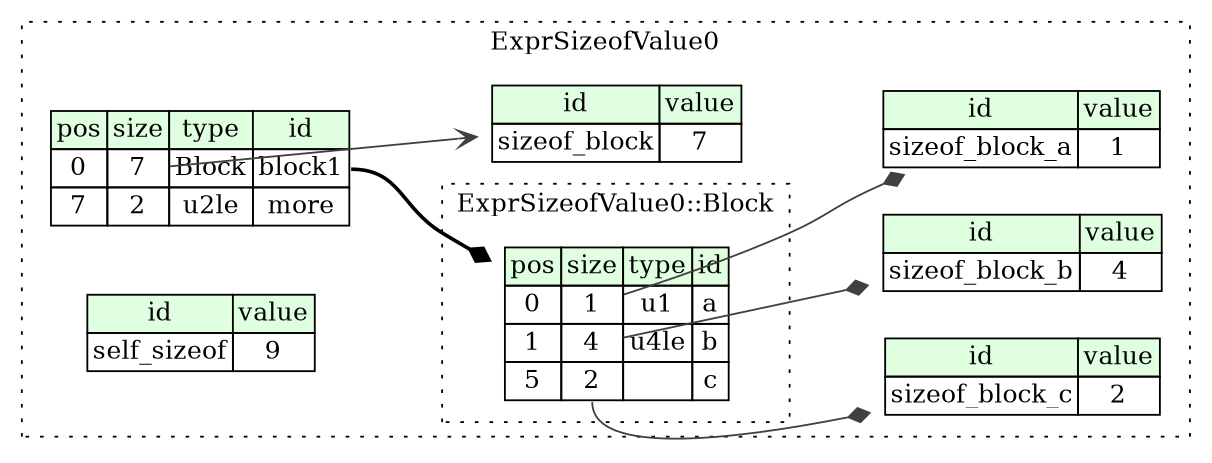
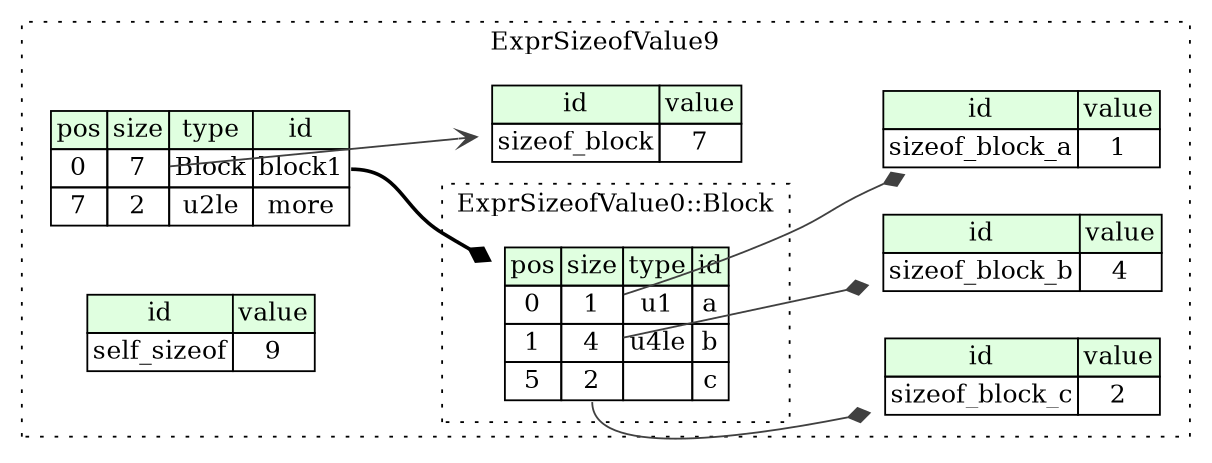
(606, 43) -> (606, 43)
